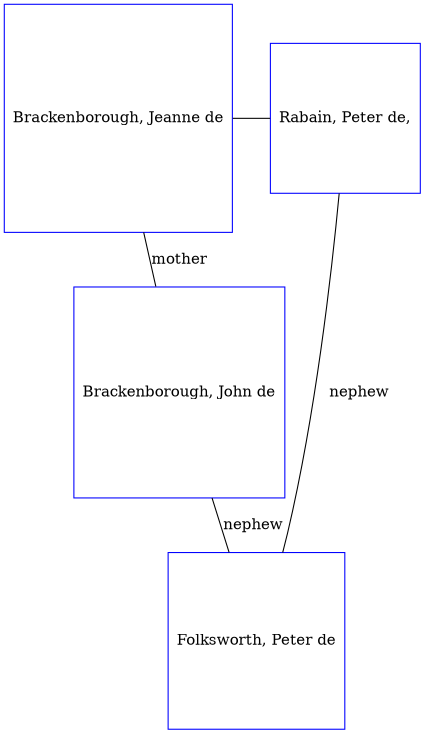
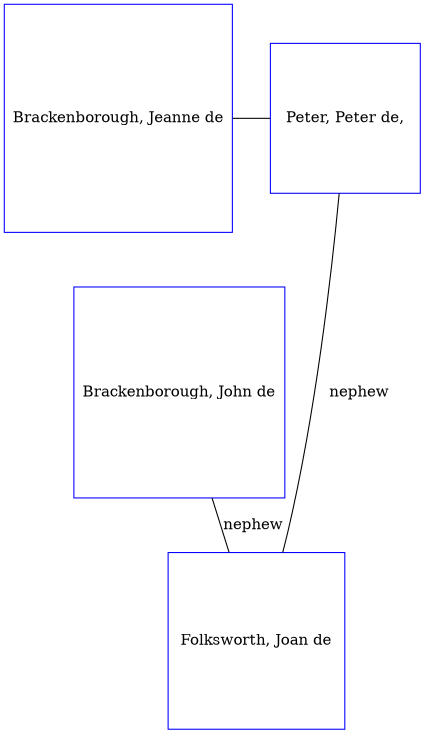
(345, 118) -> (345, 118)
(150, 259) -> none
(256, 641) -> (256, 641)
